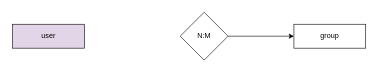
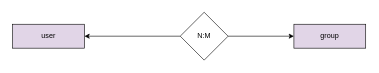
none -> (89, 36)
(330, 36) -> (330, 36)
